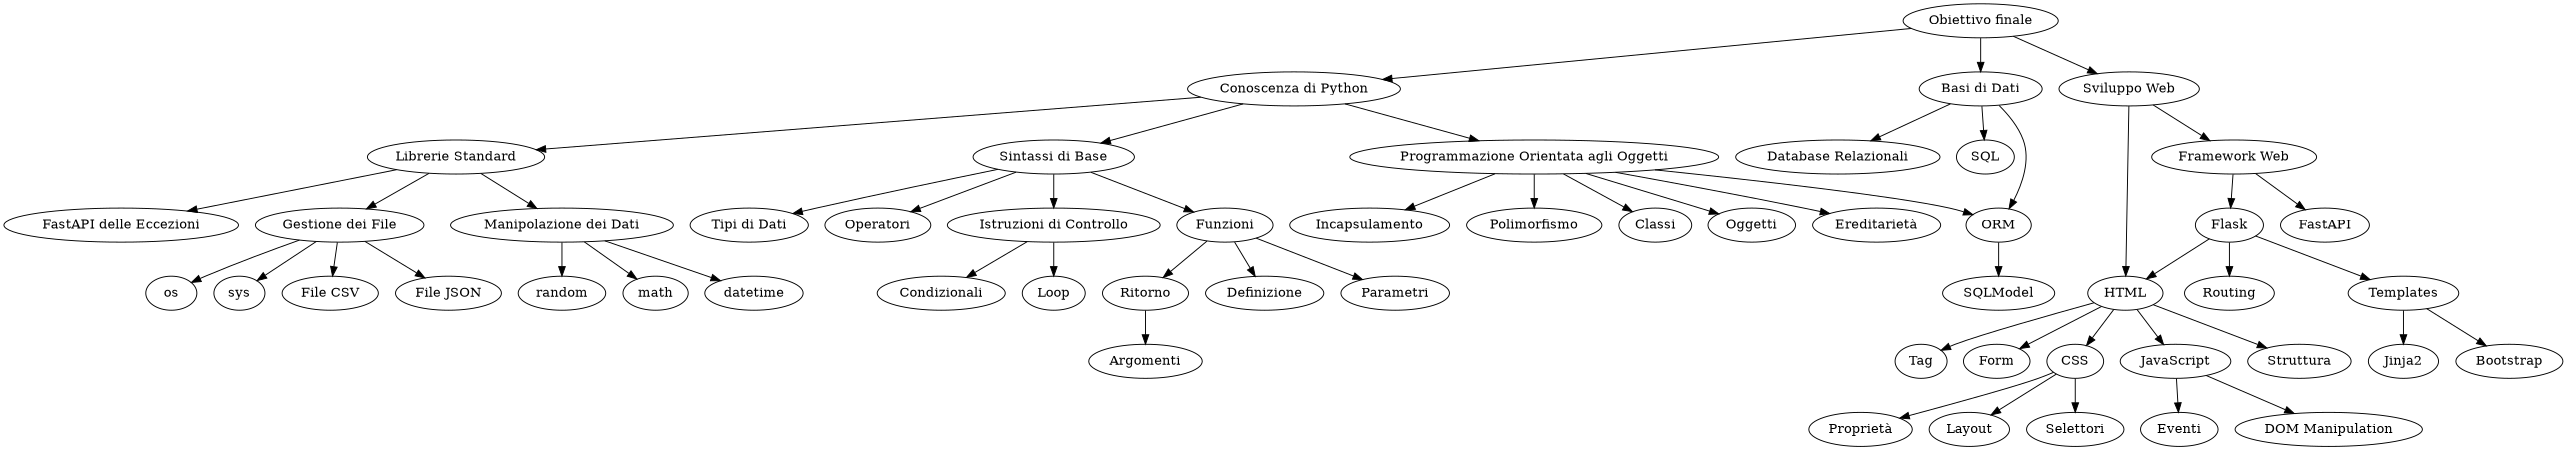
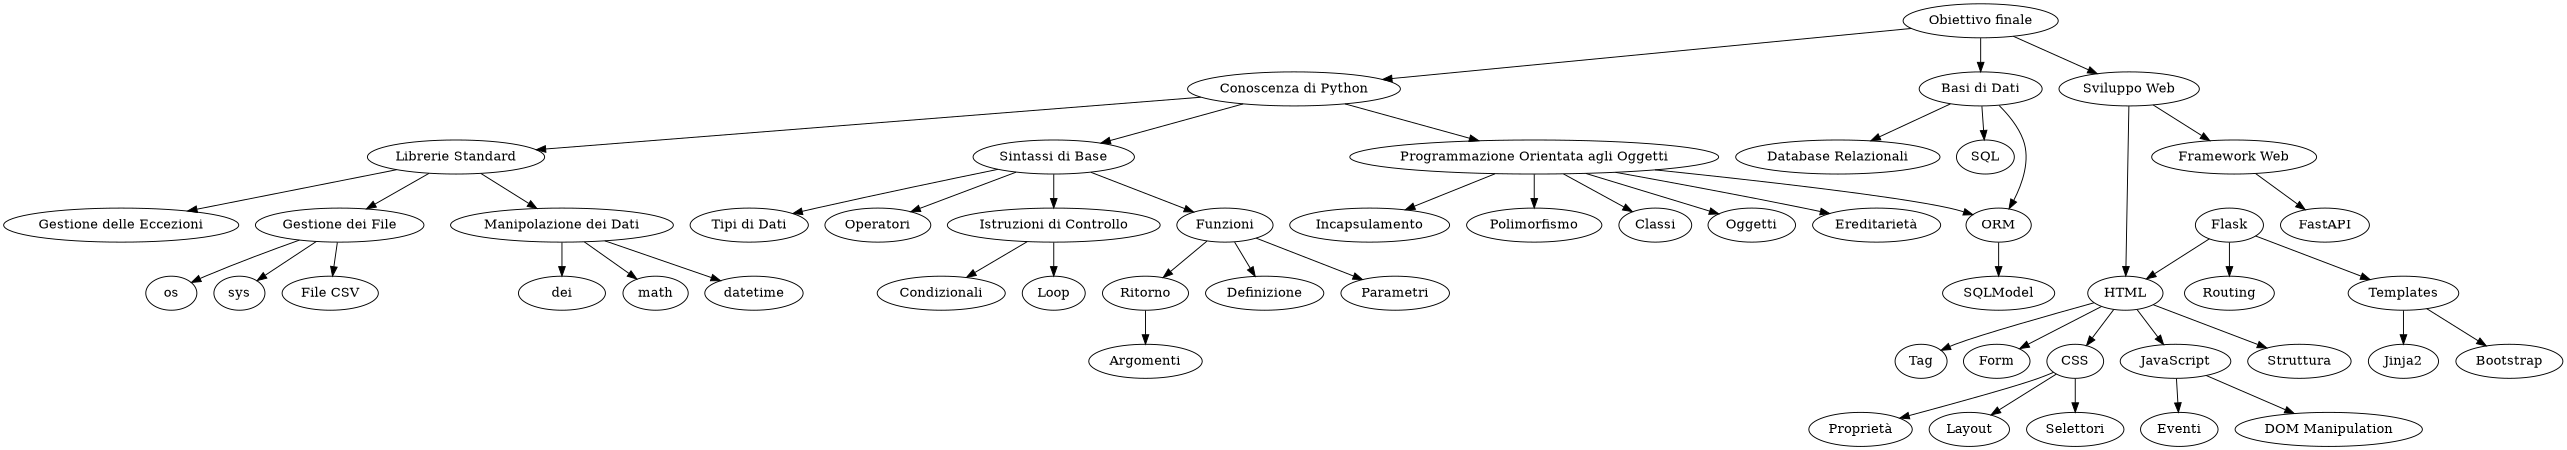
(2232, 186) -> none
(121, 225) -> (121, 225)
(448, 293) -> none
(562, 293) -> (562, 293)
